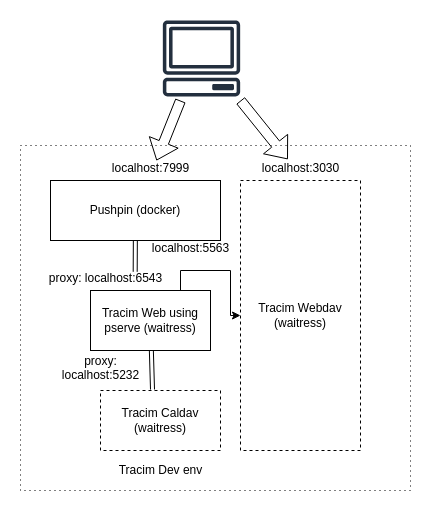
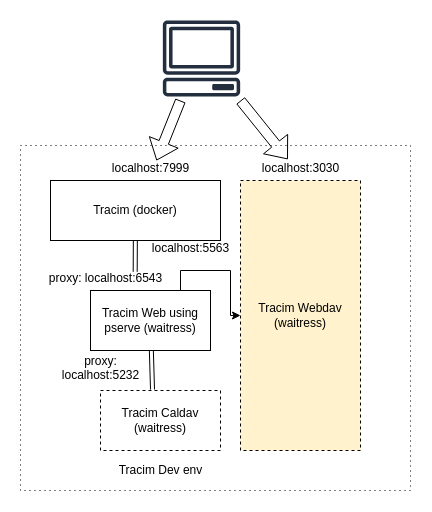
(136, 211) -> (136, 211)
(301, 316) -> (301, 316)
